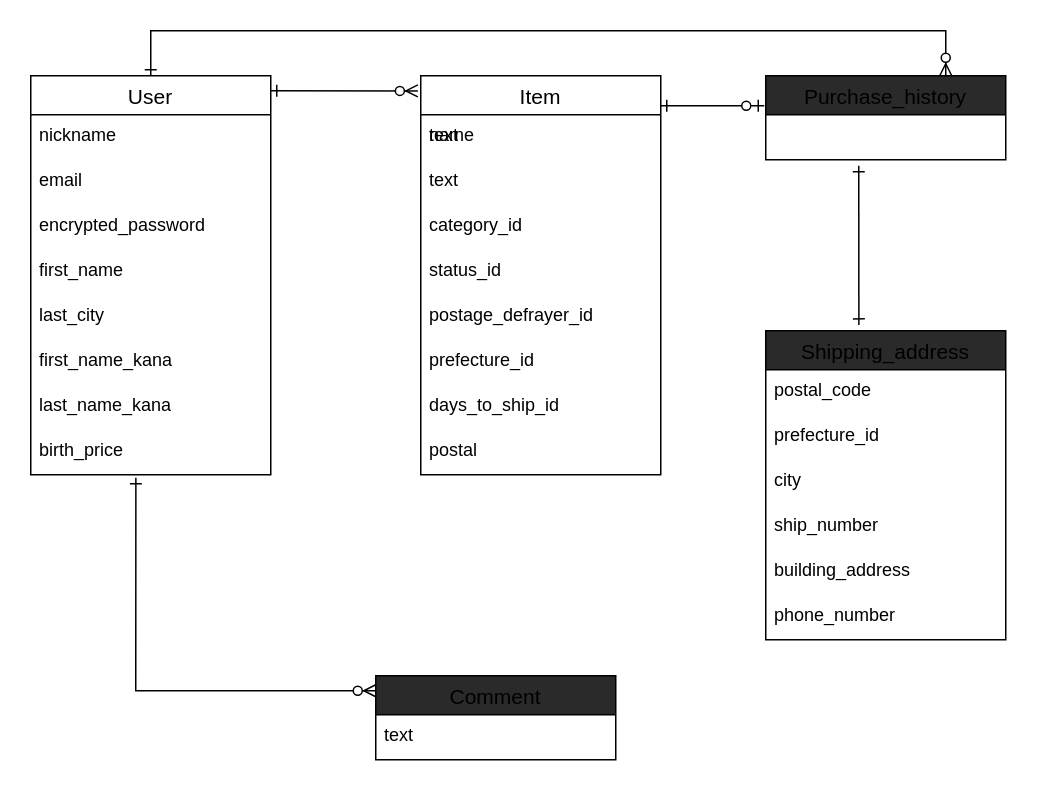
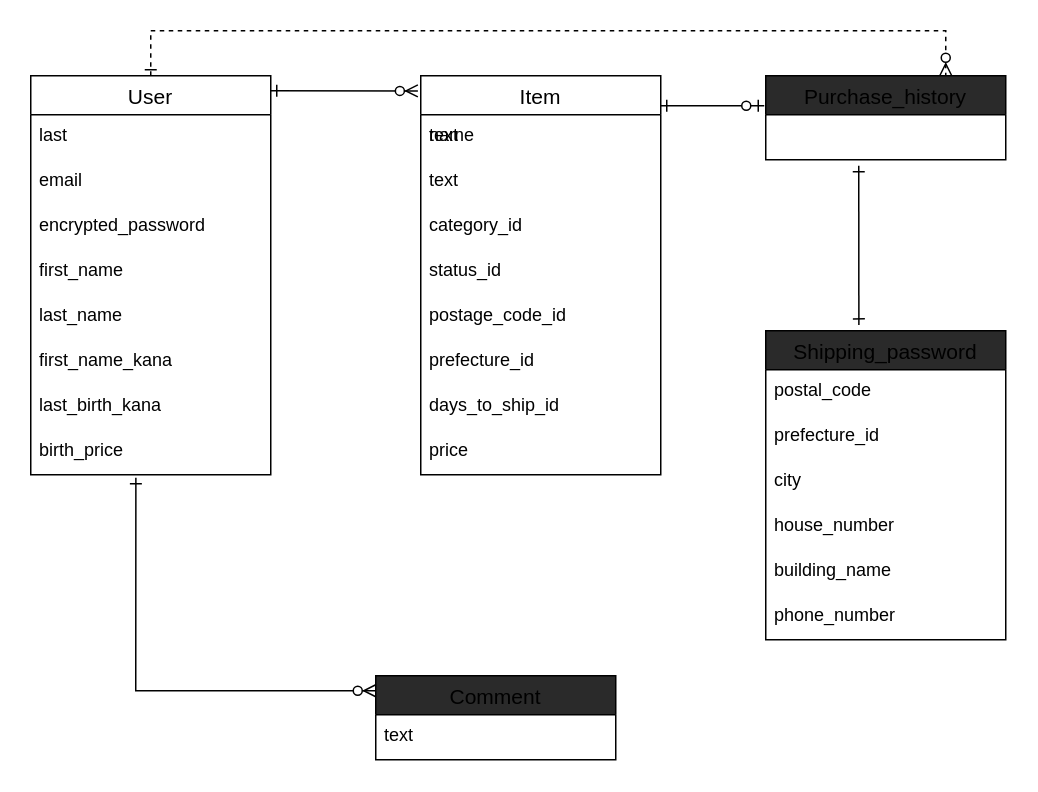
(539, 31) -> (539, 31)
(77, 135) -> (57, 135)
(80, 315) -> (82, 315)
(522, 315) -> (502, 315)
(885, 352) -> (885, 352)
(107, 405) -> (110, 405)
(457, 450) -> (452, 450)
(827, 525) -> (834, 525)
(848, 570) -> (833, 570)
